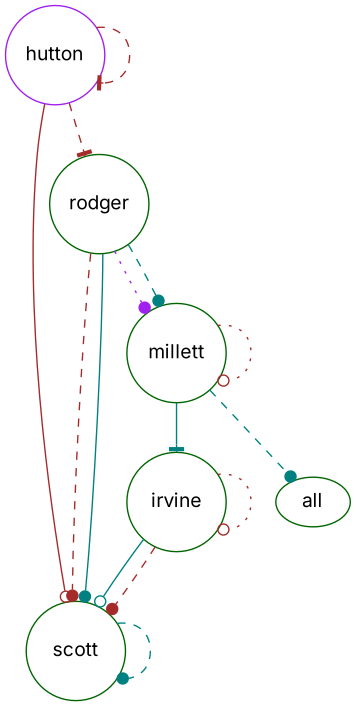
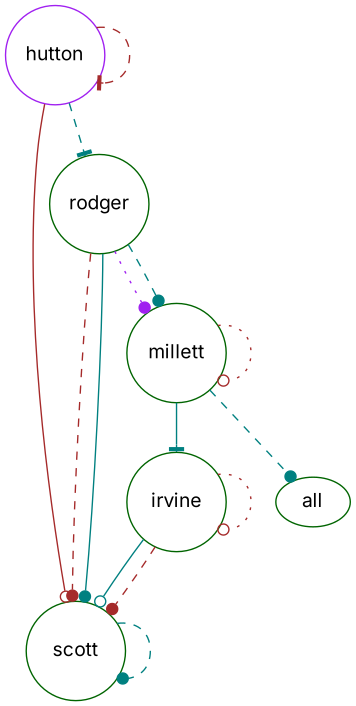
(76, 126) -> (76, 126)
